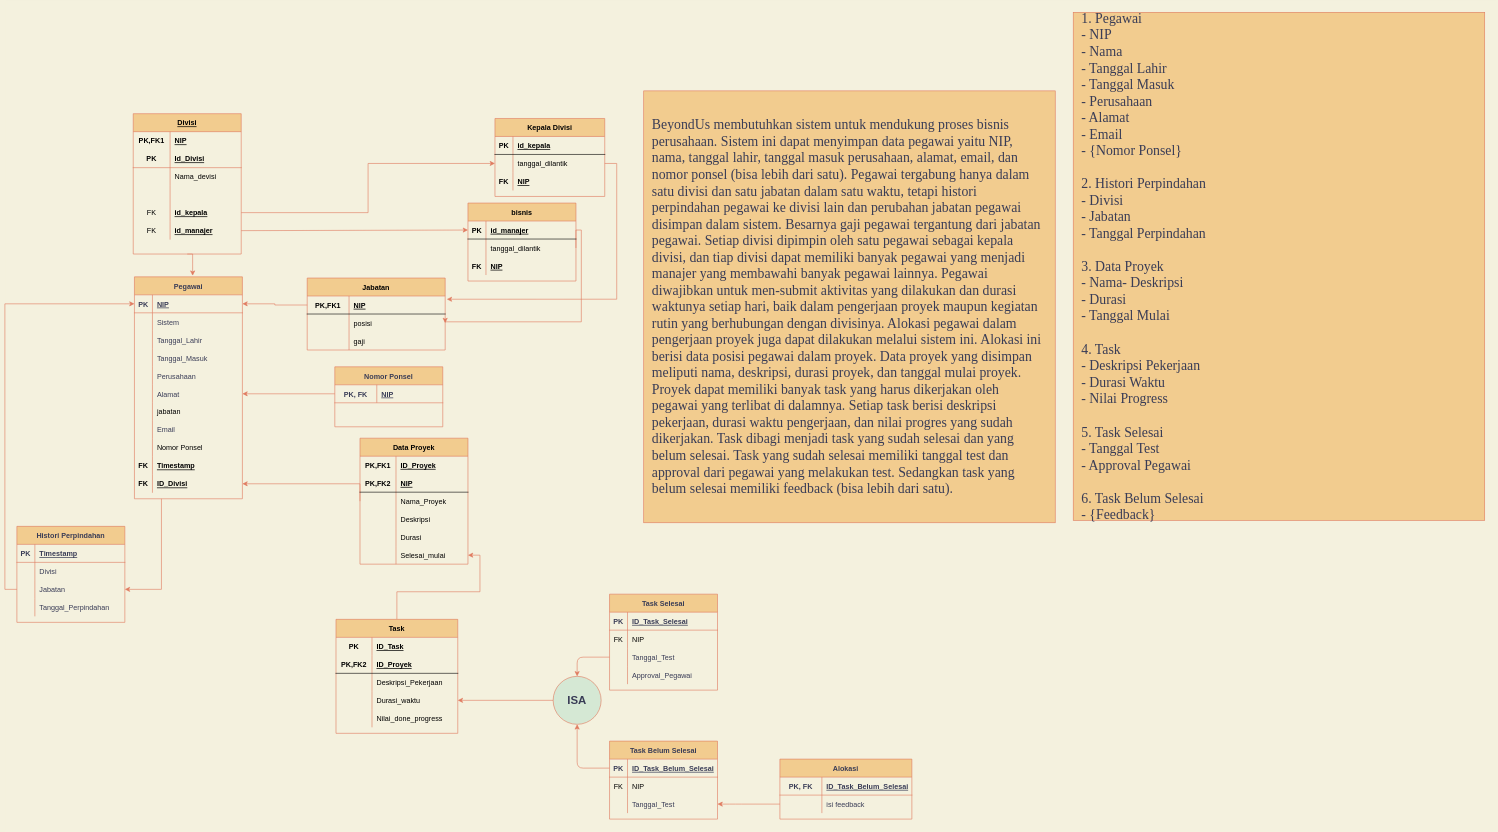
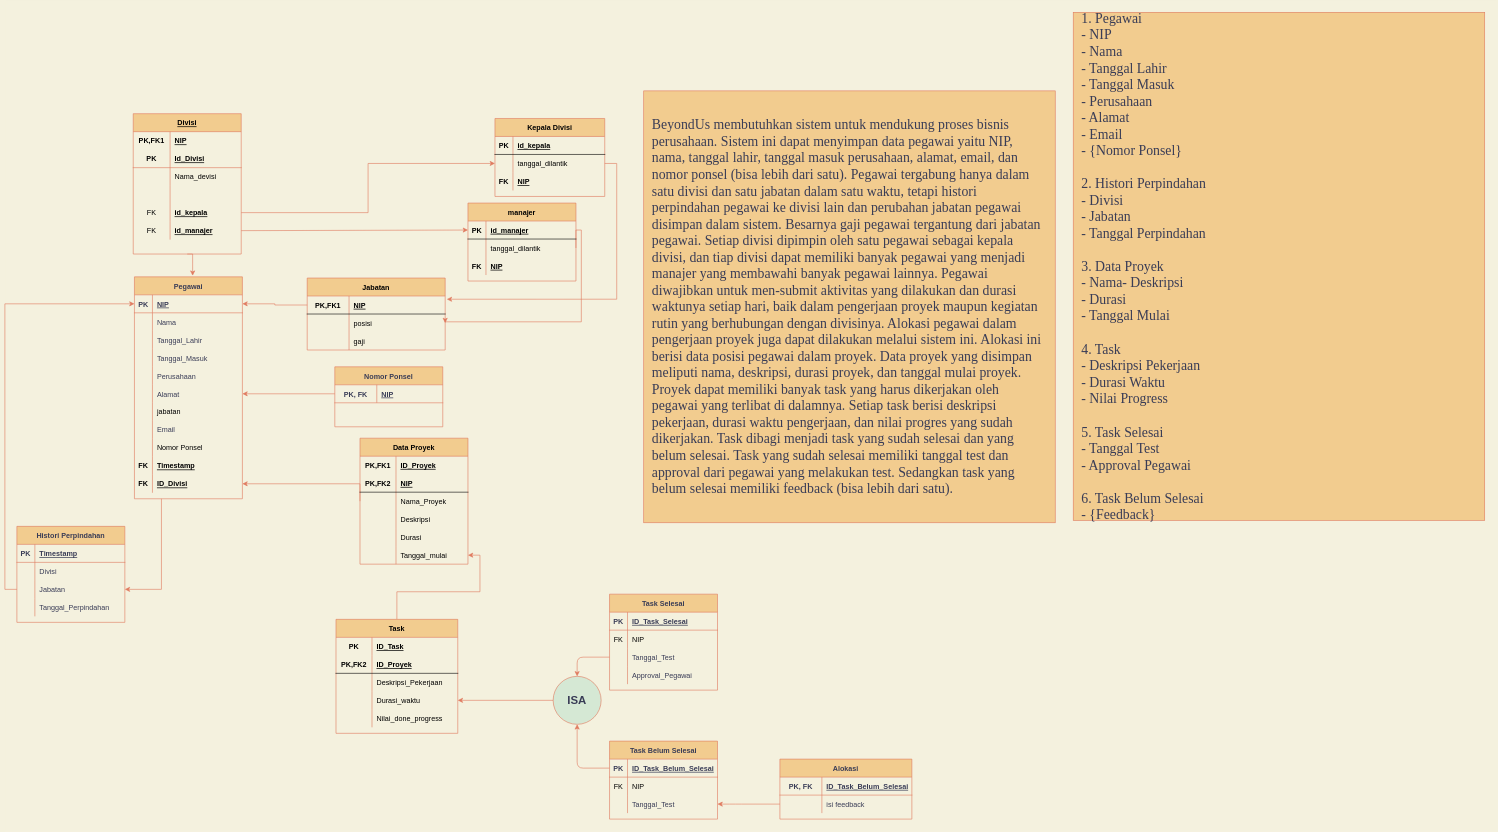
(521, 212) -> (521, 212)
(168, 322) -> (165, 322)
(423, 556) -> (424, 556)
